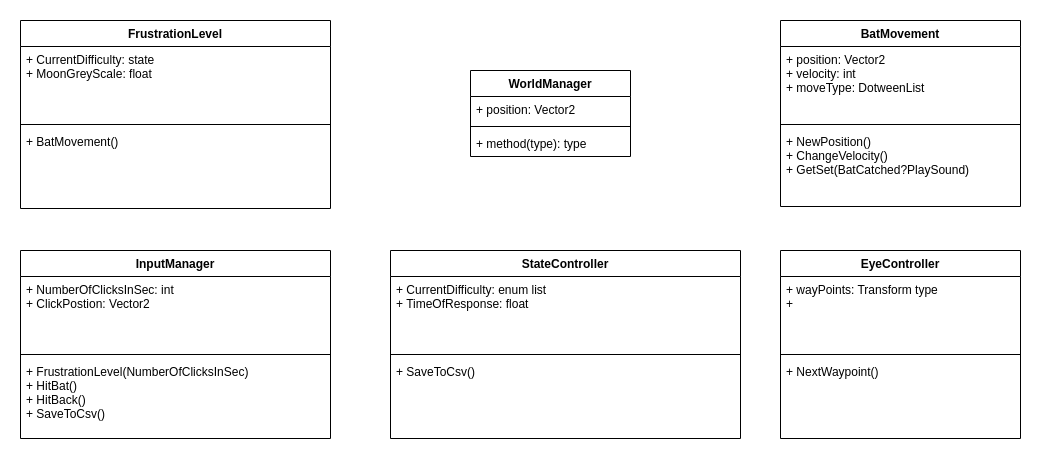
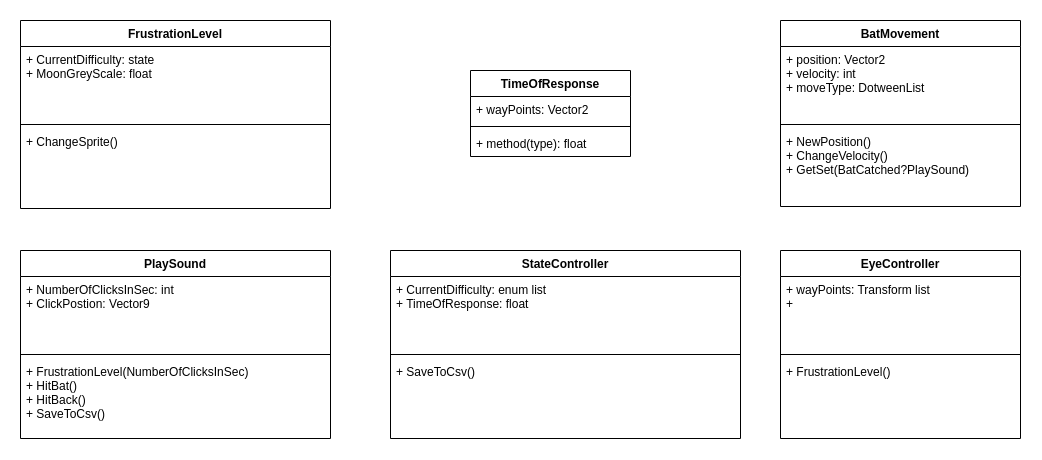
(550, 84) -> (550, 84)
(532, 110) -> (537, 110)
(75, 142) -> (77, 142)
(539, 144) -> (540, 144)
(175, 264) -> (175, 264)
(104, 290) -> (104, 290)
(869, 290) -> (866, 290)
(837, 372) -> (849, 372)
